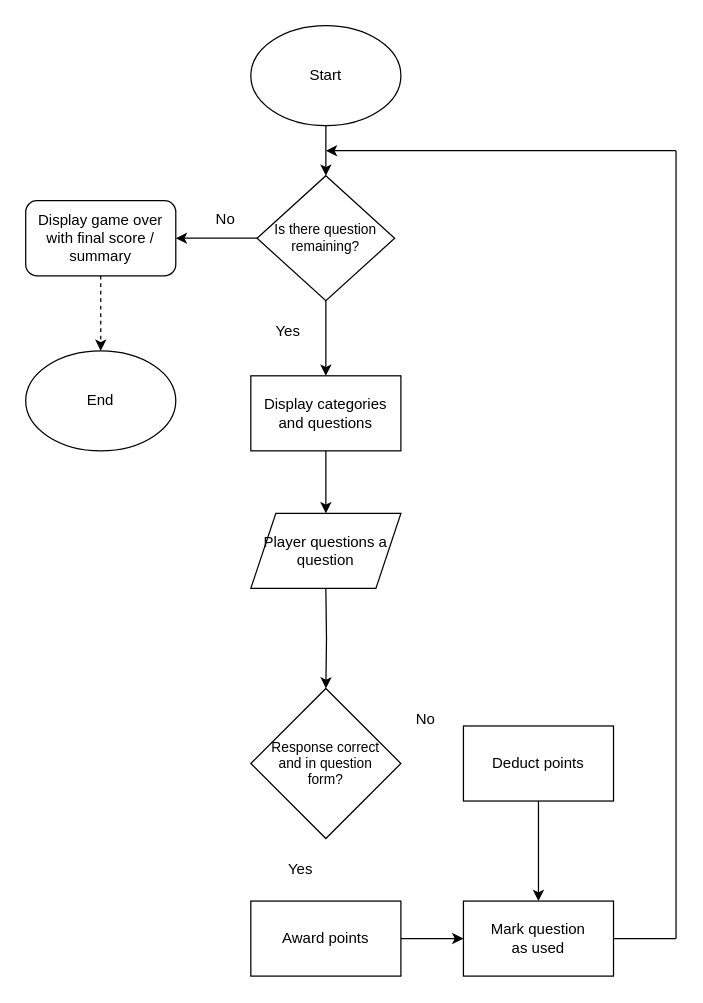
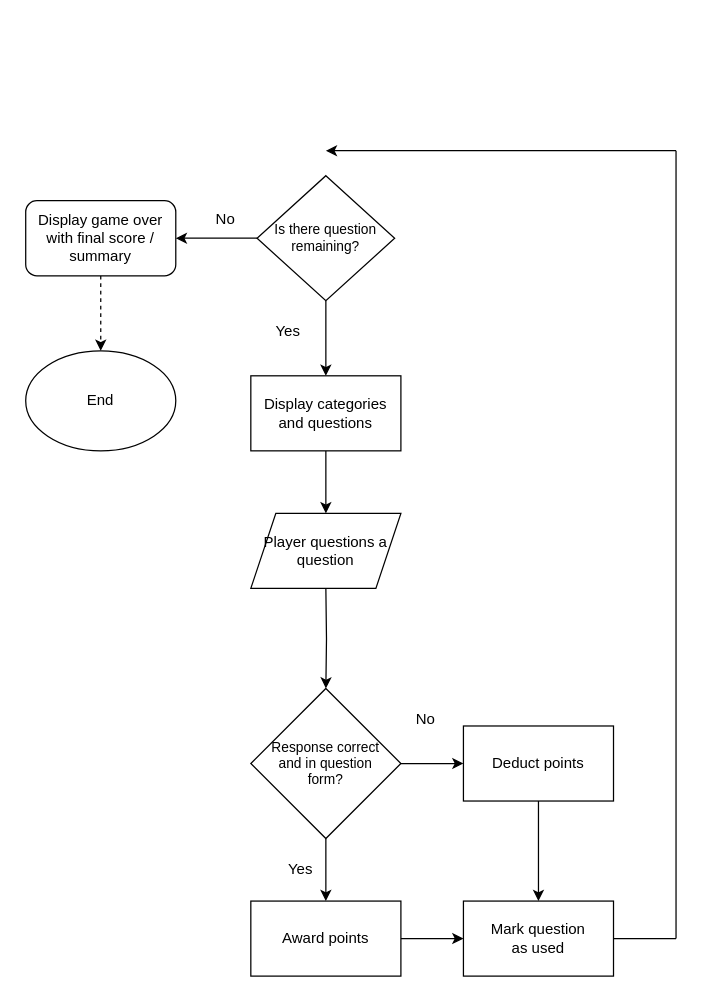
(326, 76) -> none
(326, 147) -> none
none -> (428, 763)
none -> (326, 865)
